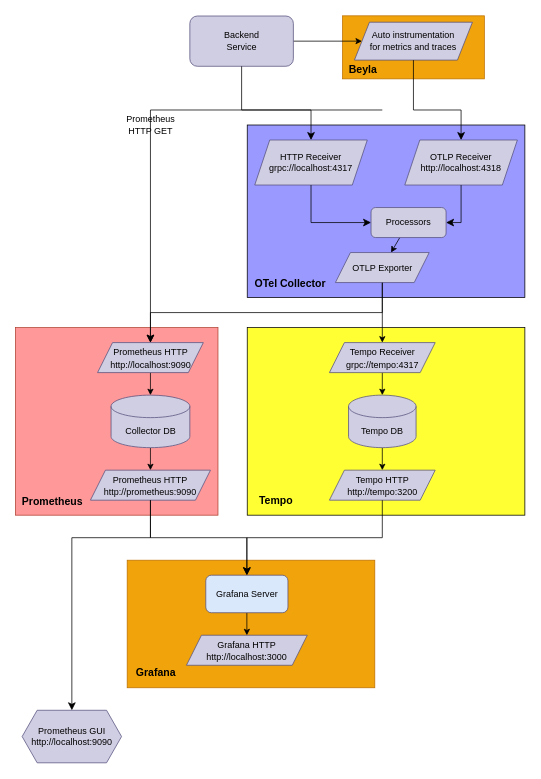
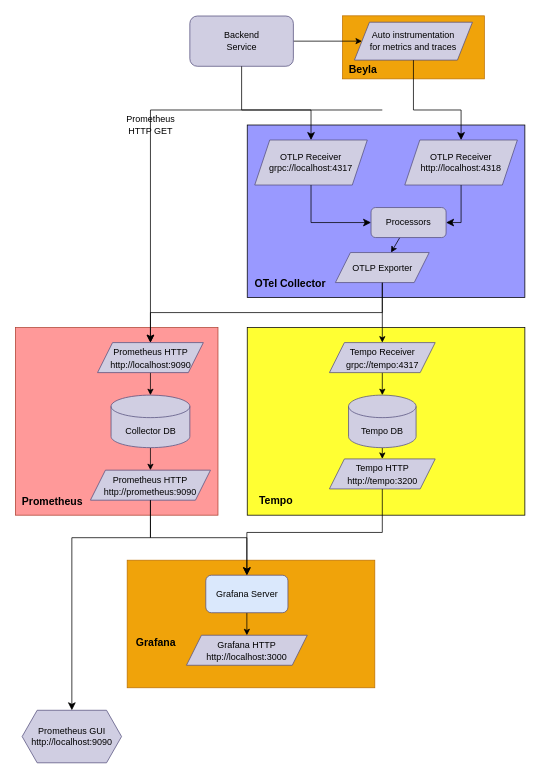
(311, 162) -> (311, 162)
(382, 485) -> (382, 474)
(156, 670) -> (156, 640)
